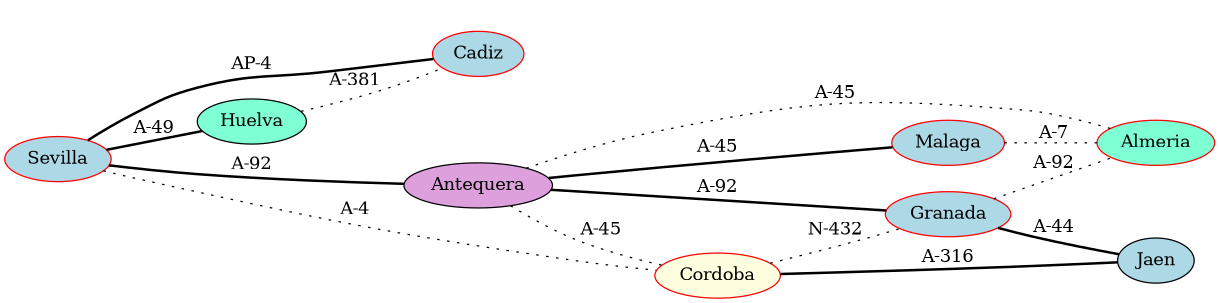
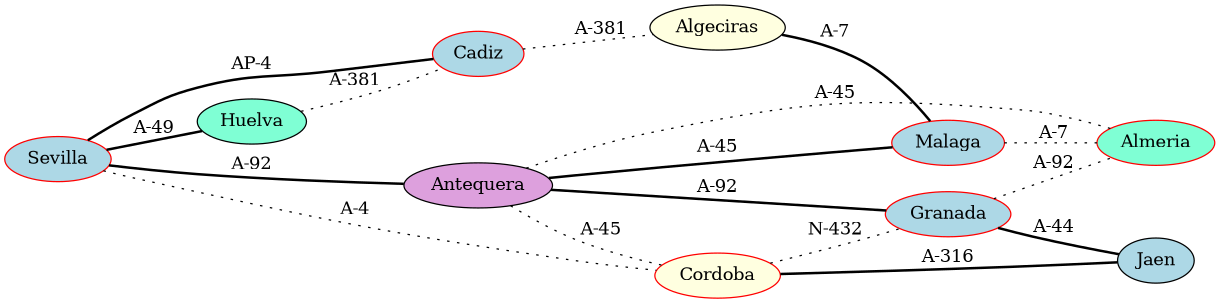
none -> (718, 28)
